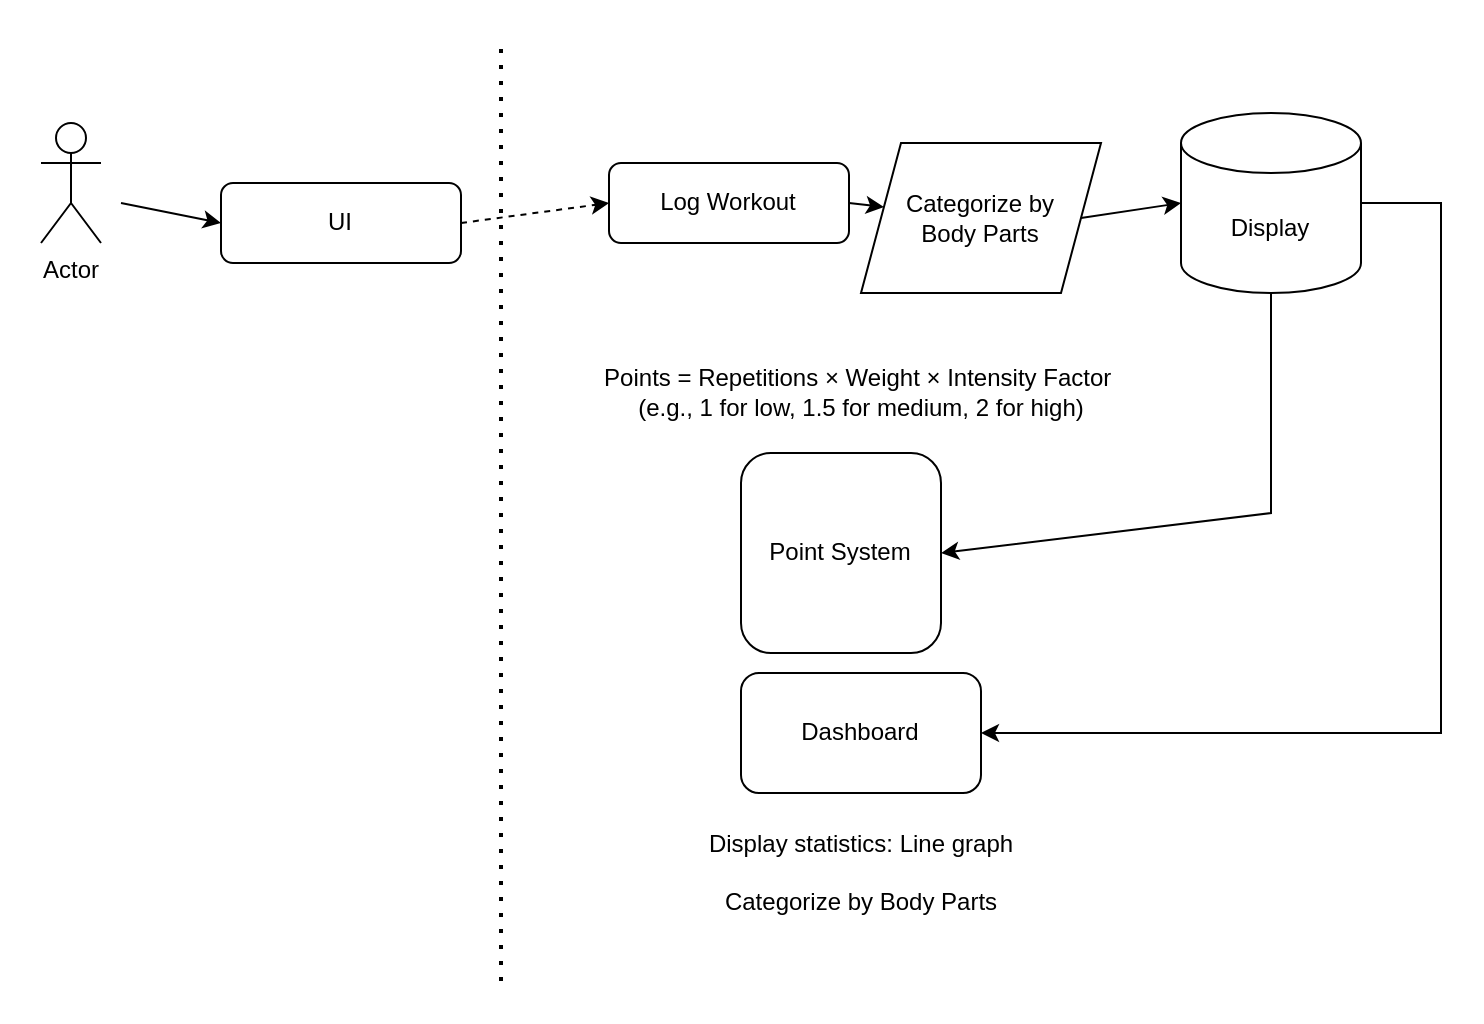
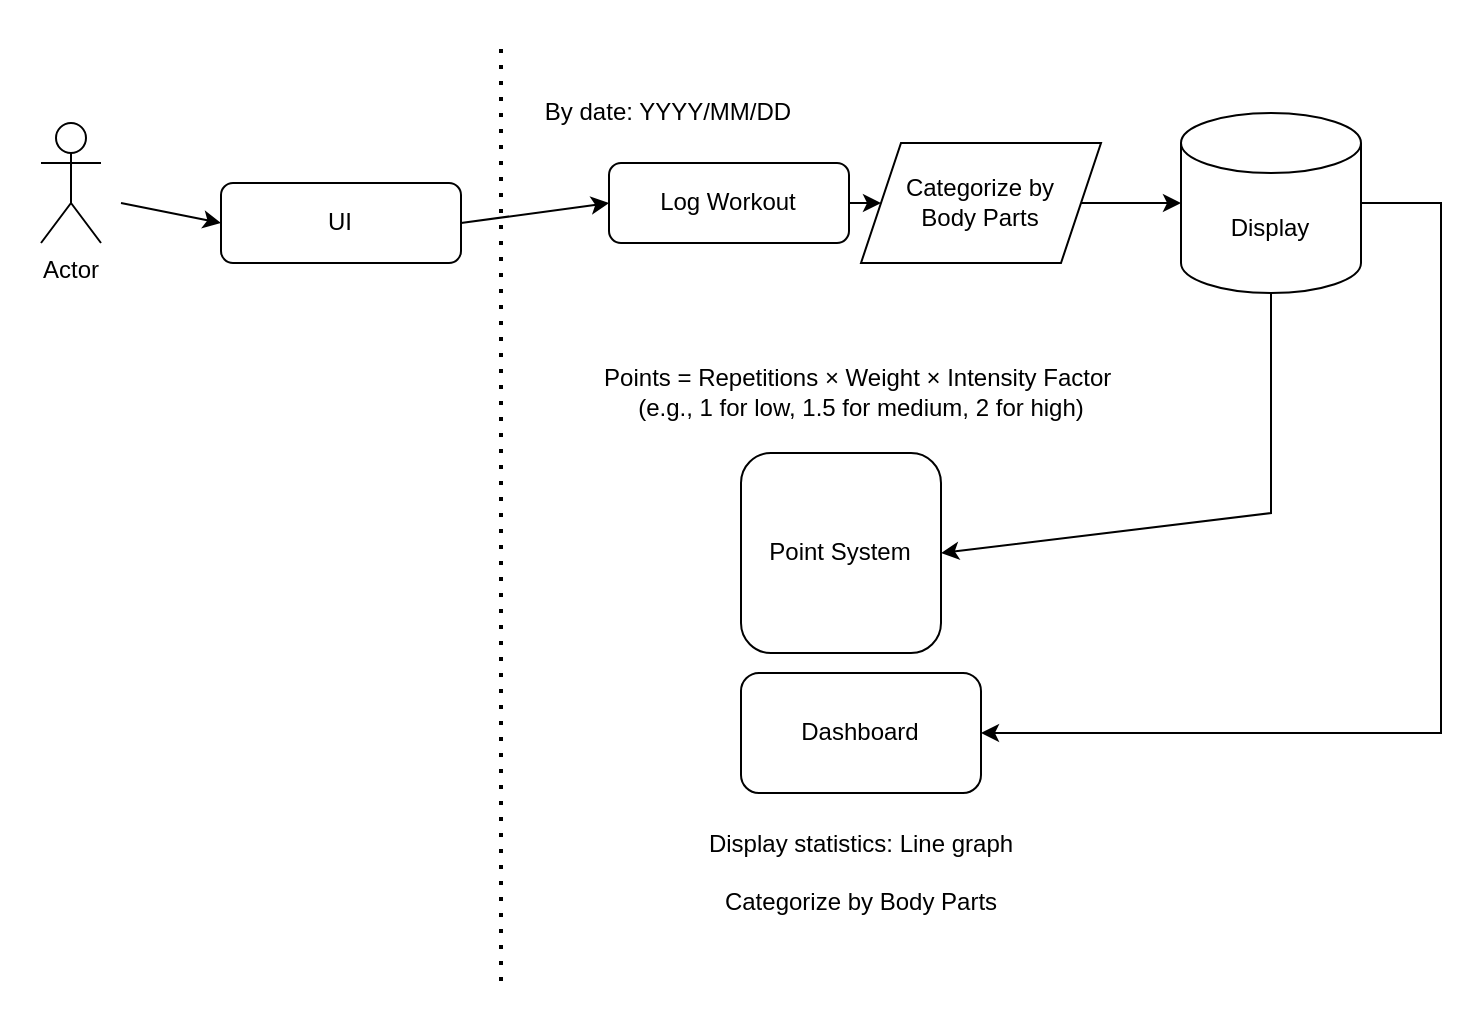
none -> (669, 113)
(529, 214) -> (529, 214)
(981, 218) -> (981, 203)
